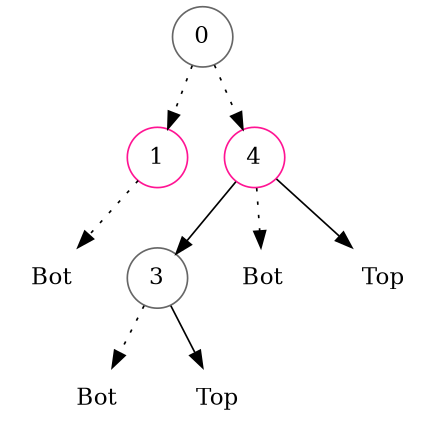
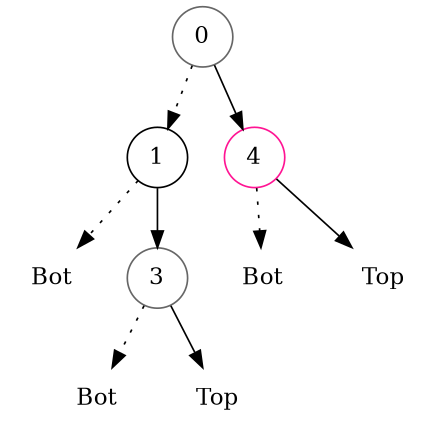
(225, 89) -> (225, 89)
(157, 157) -> (157, 157)
(211, 211) -> (157, 210)
